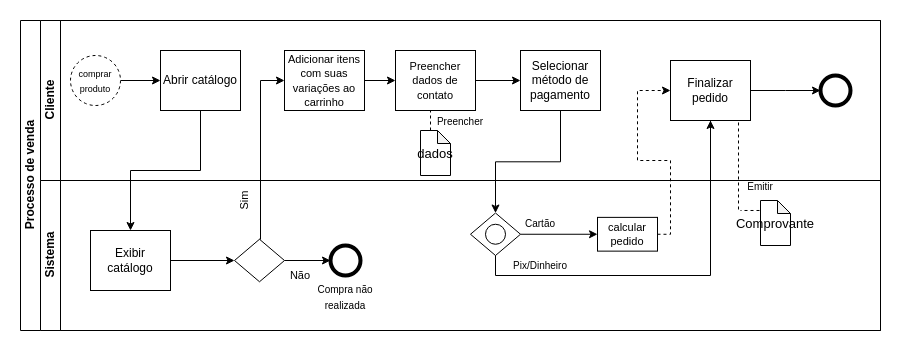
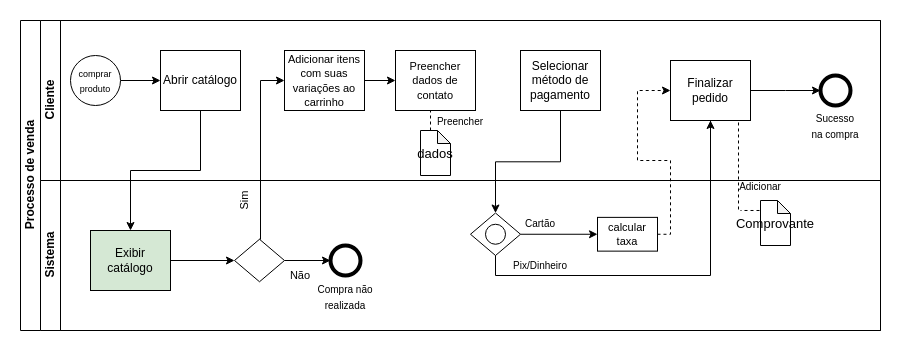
(96, 81) -> (96, 81)
(495, 81) -> none
none -> (836, 126)
(761, 186) -> (761, 186)
(628, 235) -> (628, 235)
(131, 261) -> (131, 261)
